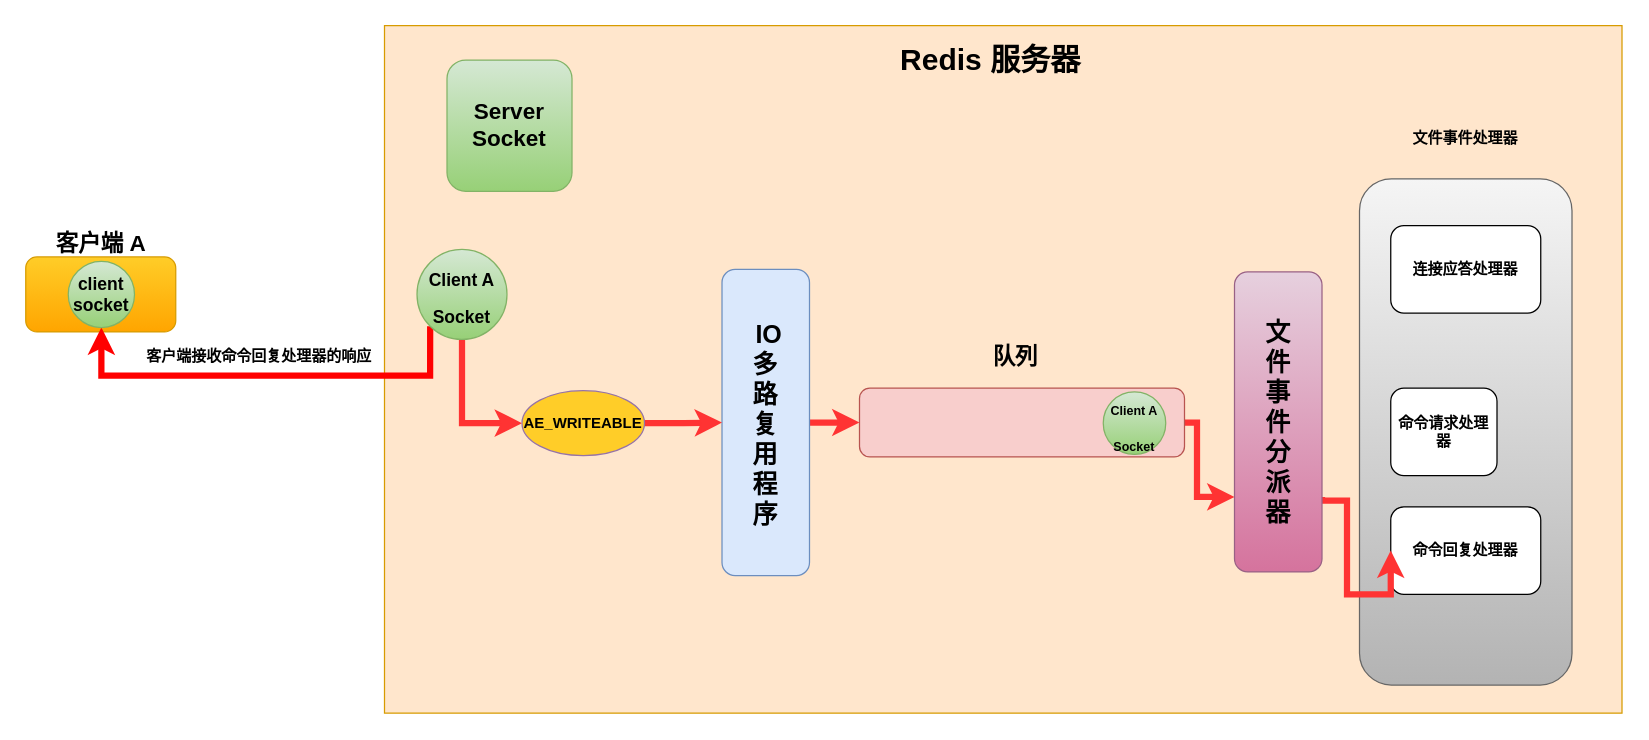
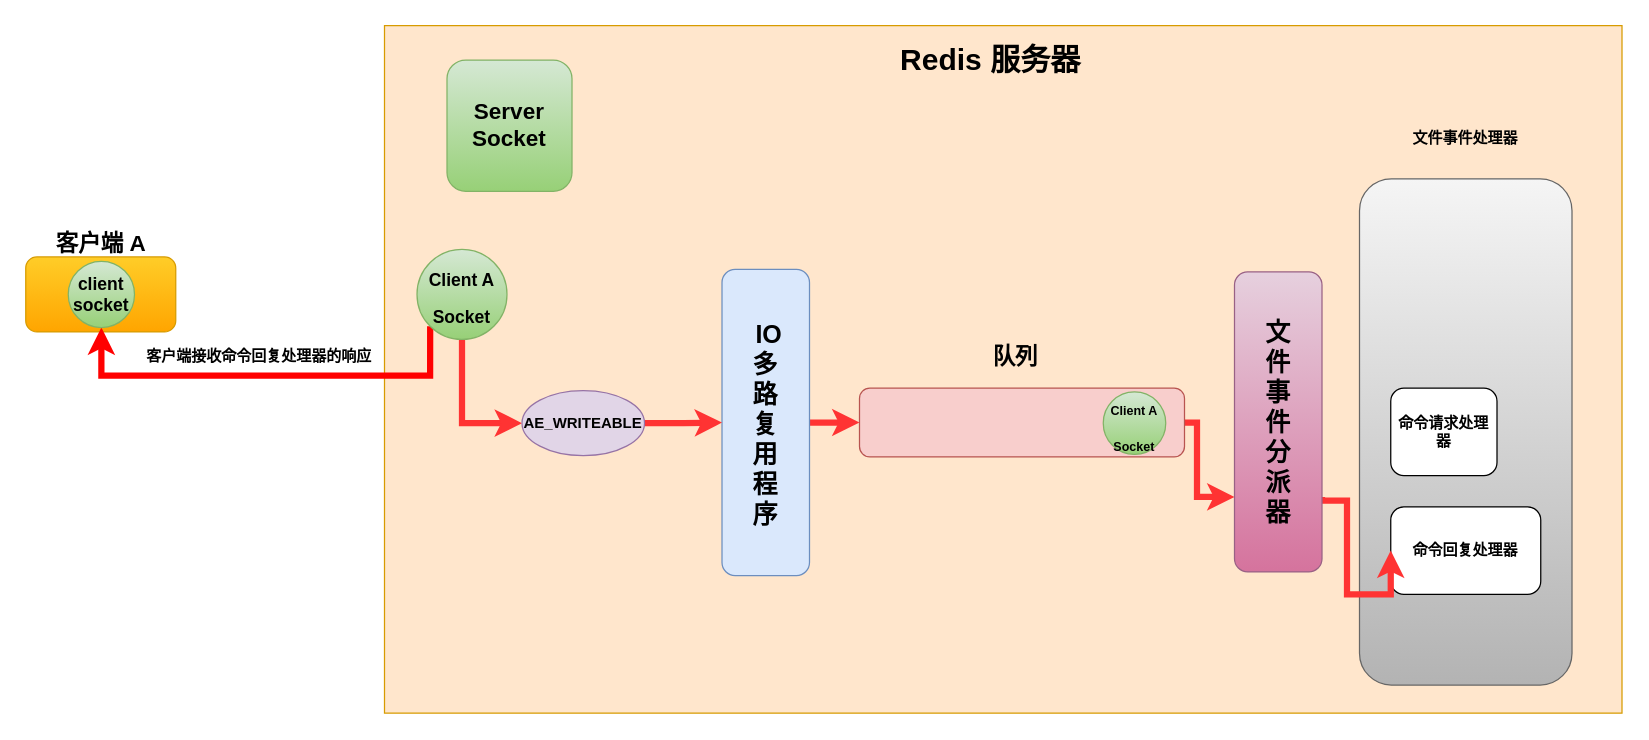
(1466, 269) -> none
(583, 423) -> (583, 423)
